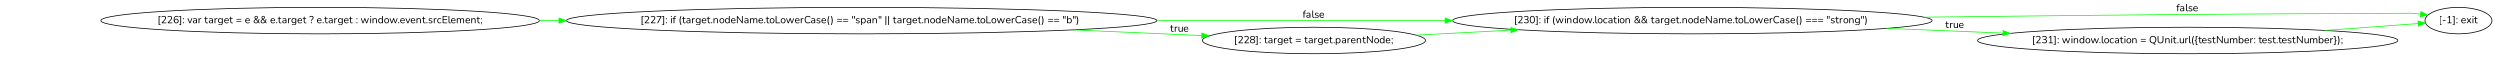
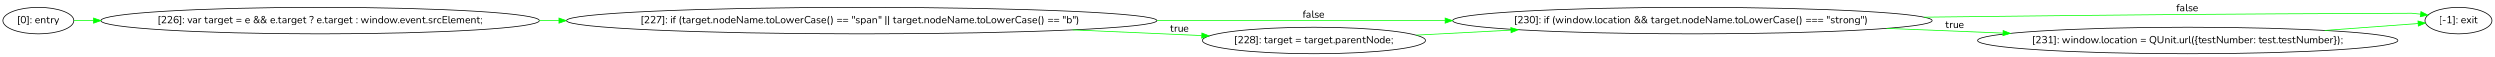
none -> (38, 21)
